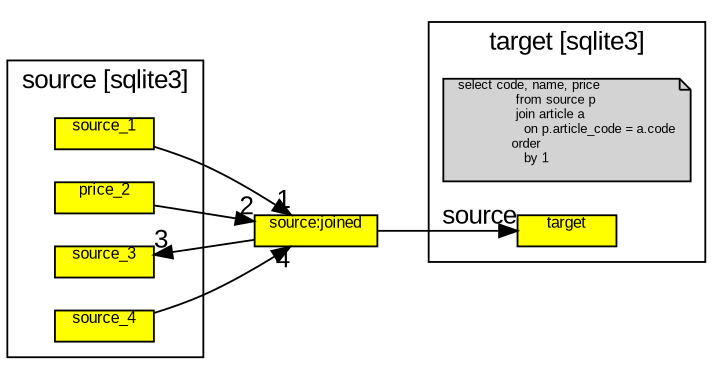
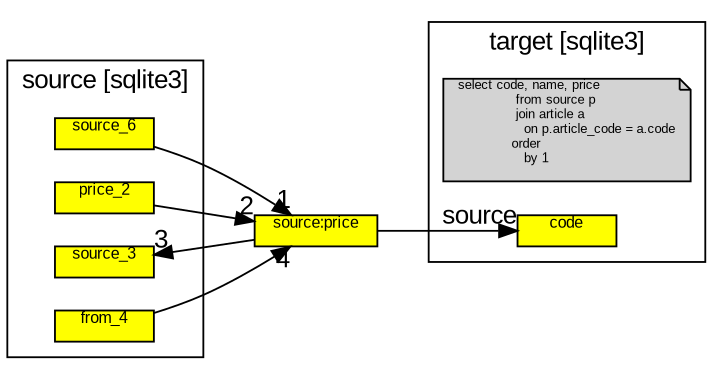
(104, 134) -> (104, 134)
(316, 231) -> (316, 231)
(567, 231) -> (567, 231)
(104, 326) -> (104, 326)
